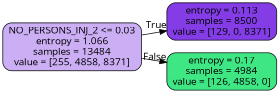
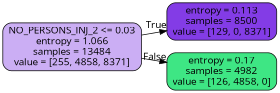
(222, 71) -> (222, 71)
